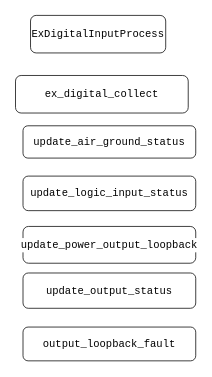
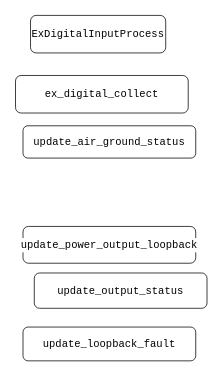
(109, 193) -> none
(109, 290) -> (120, 290)
(109, 344) -> (109, 344)
